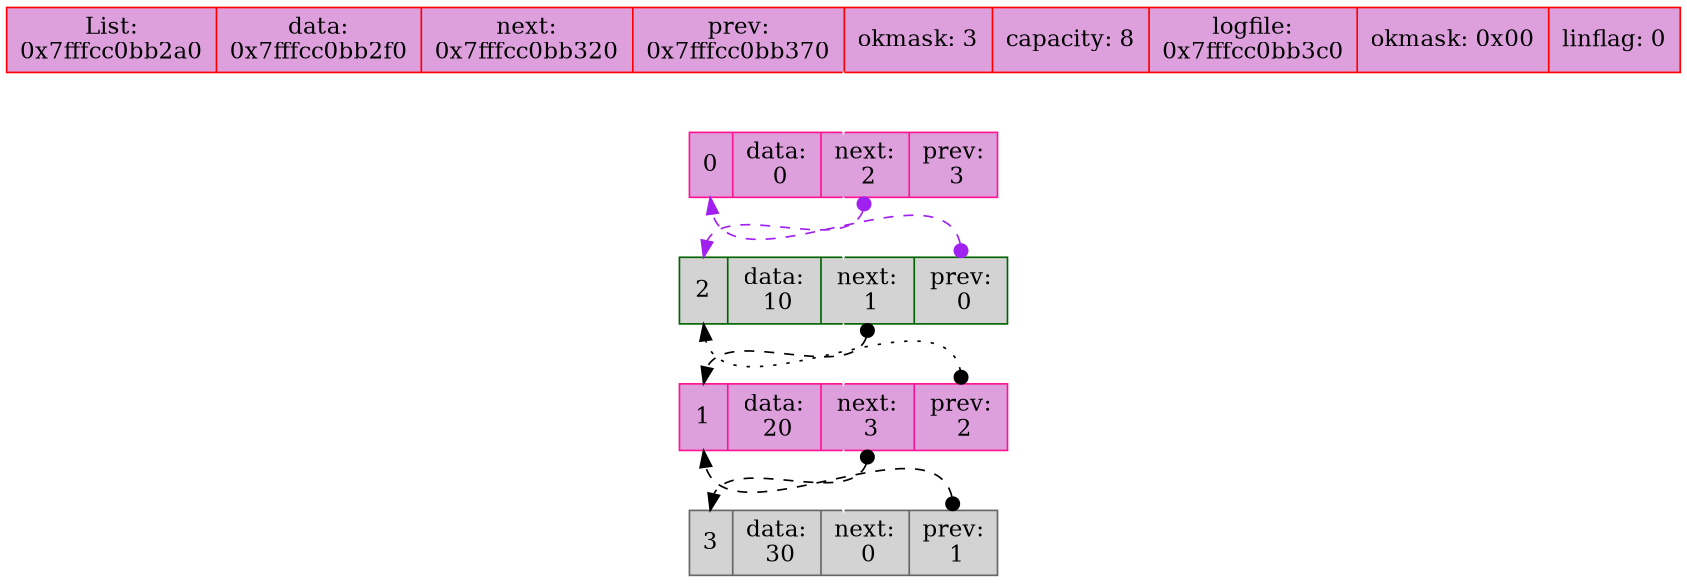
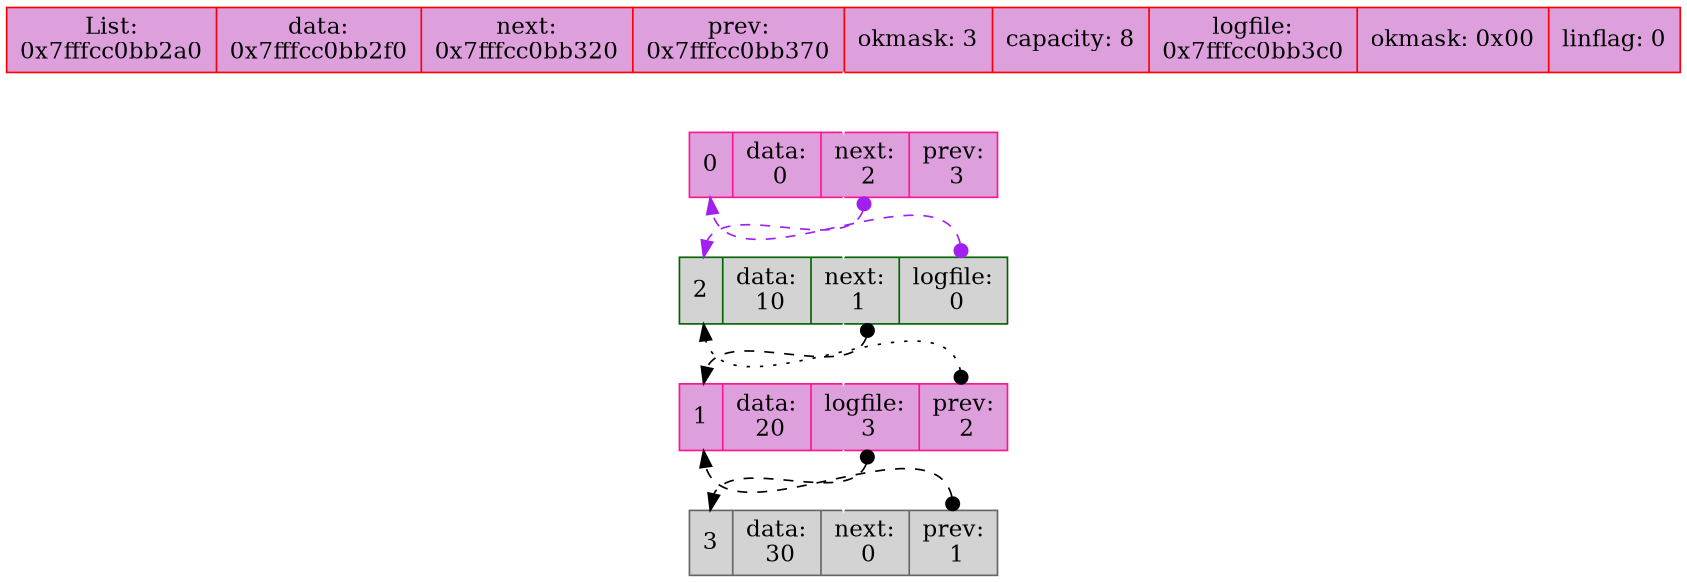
(961, 277) -> (953, 277)
(868, 404) -> (865, 404)
